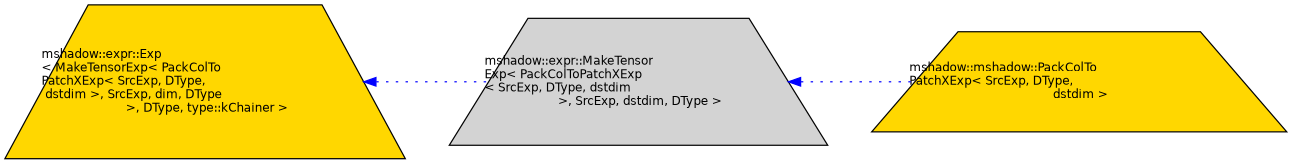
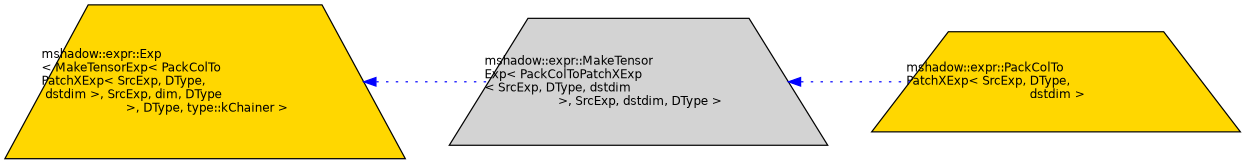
(1079, 82) -> (1056, 82)
